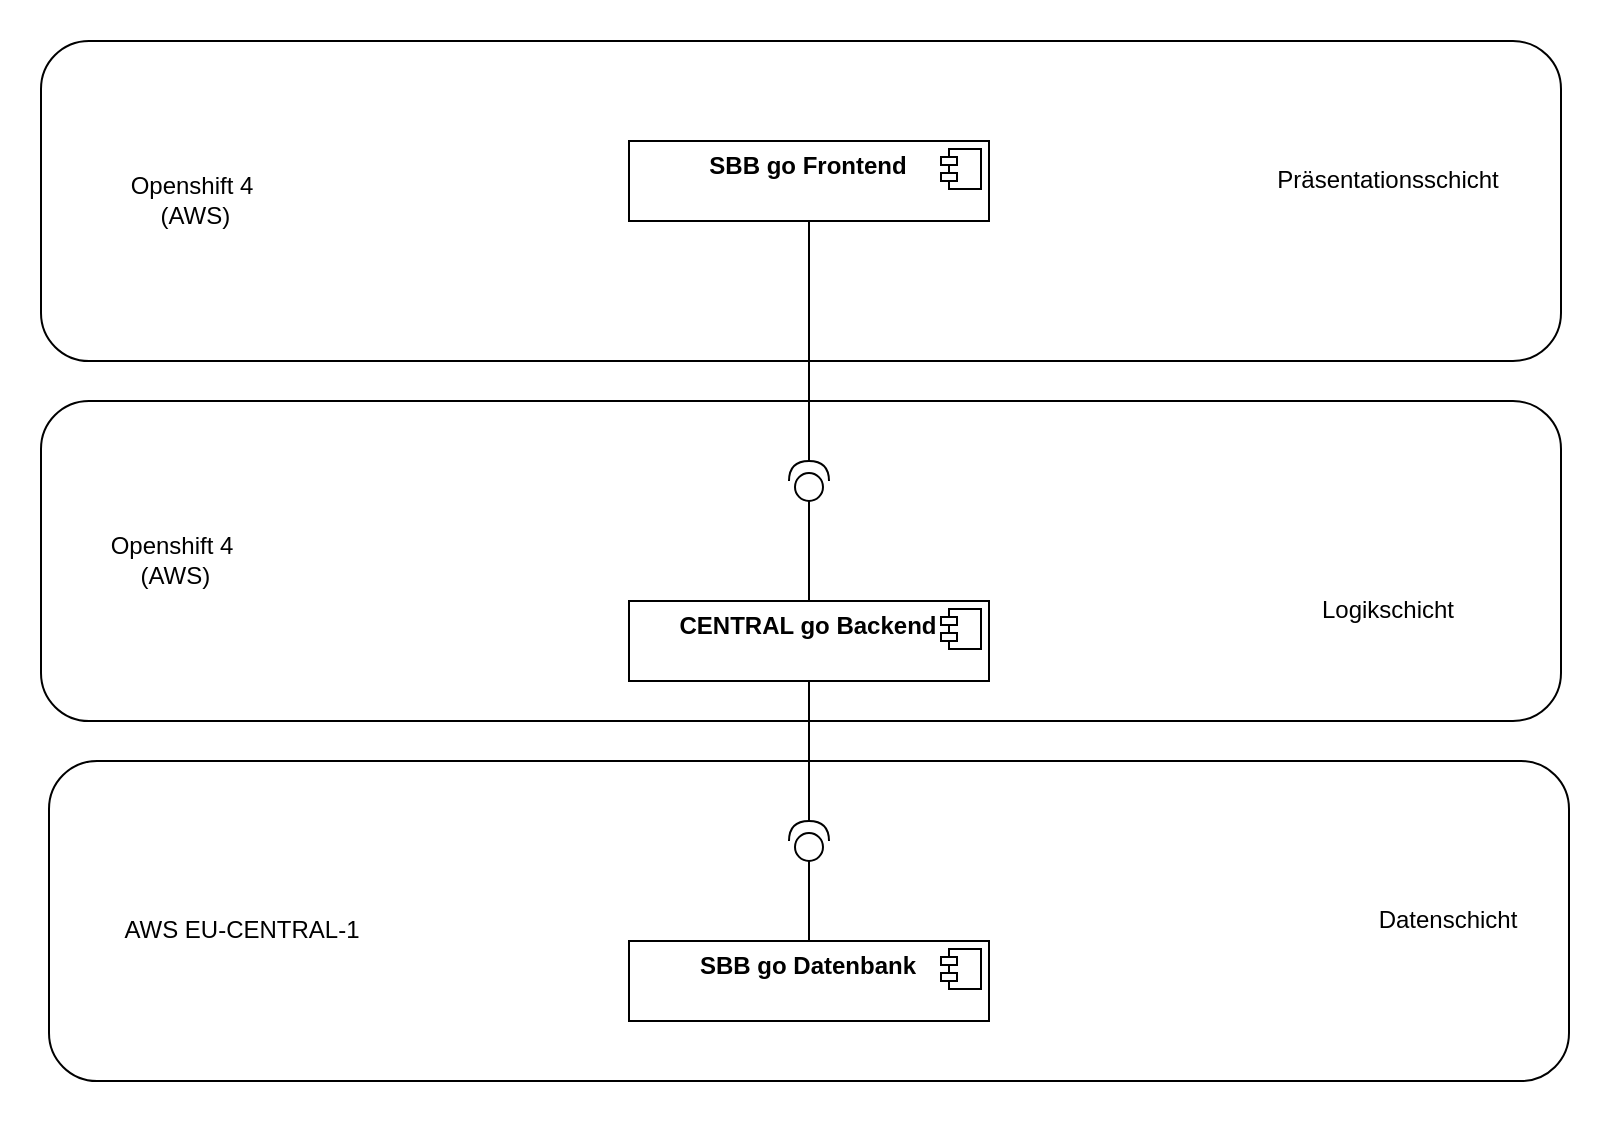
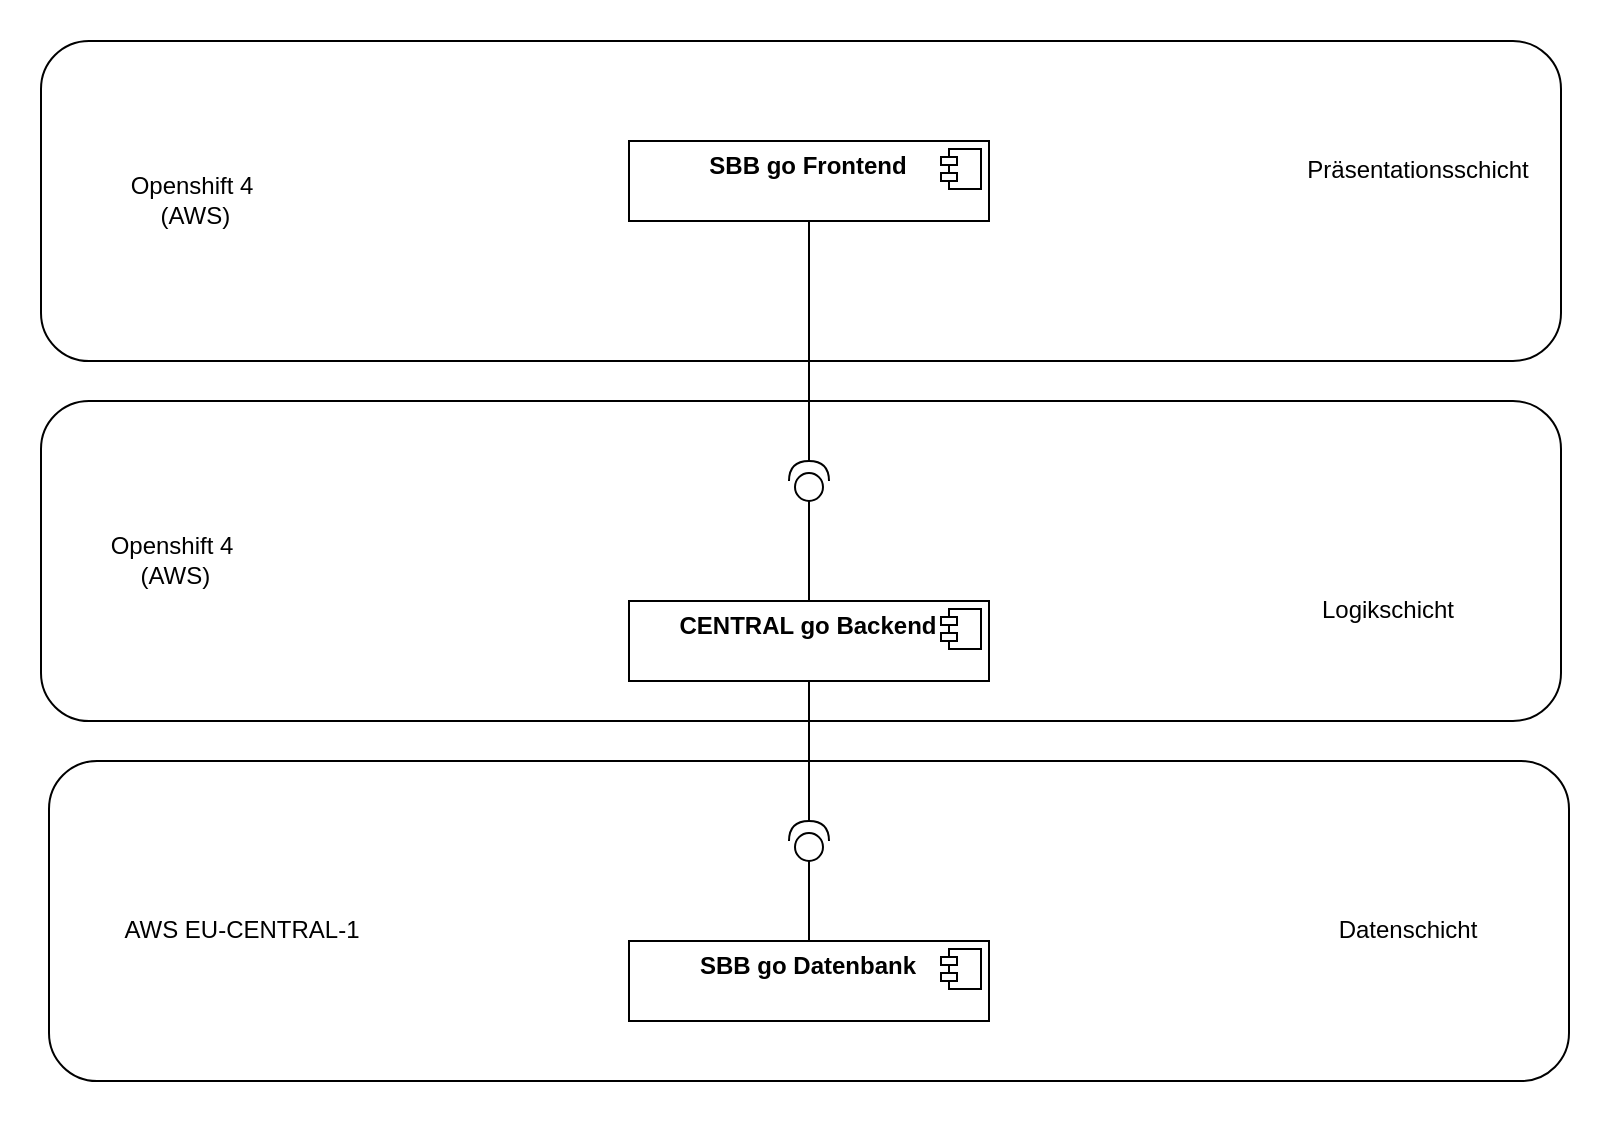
(1389, 181) -> (1419, 171)
(1449, 921) -> (1409, 931)
